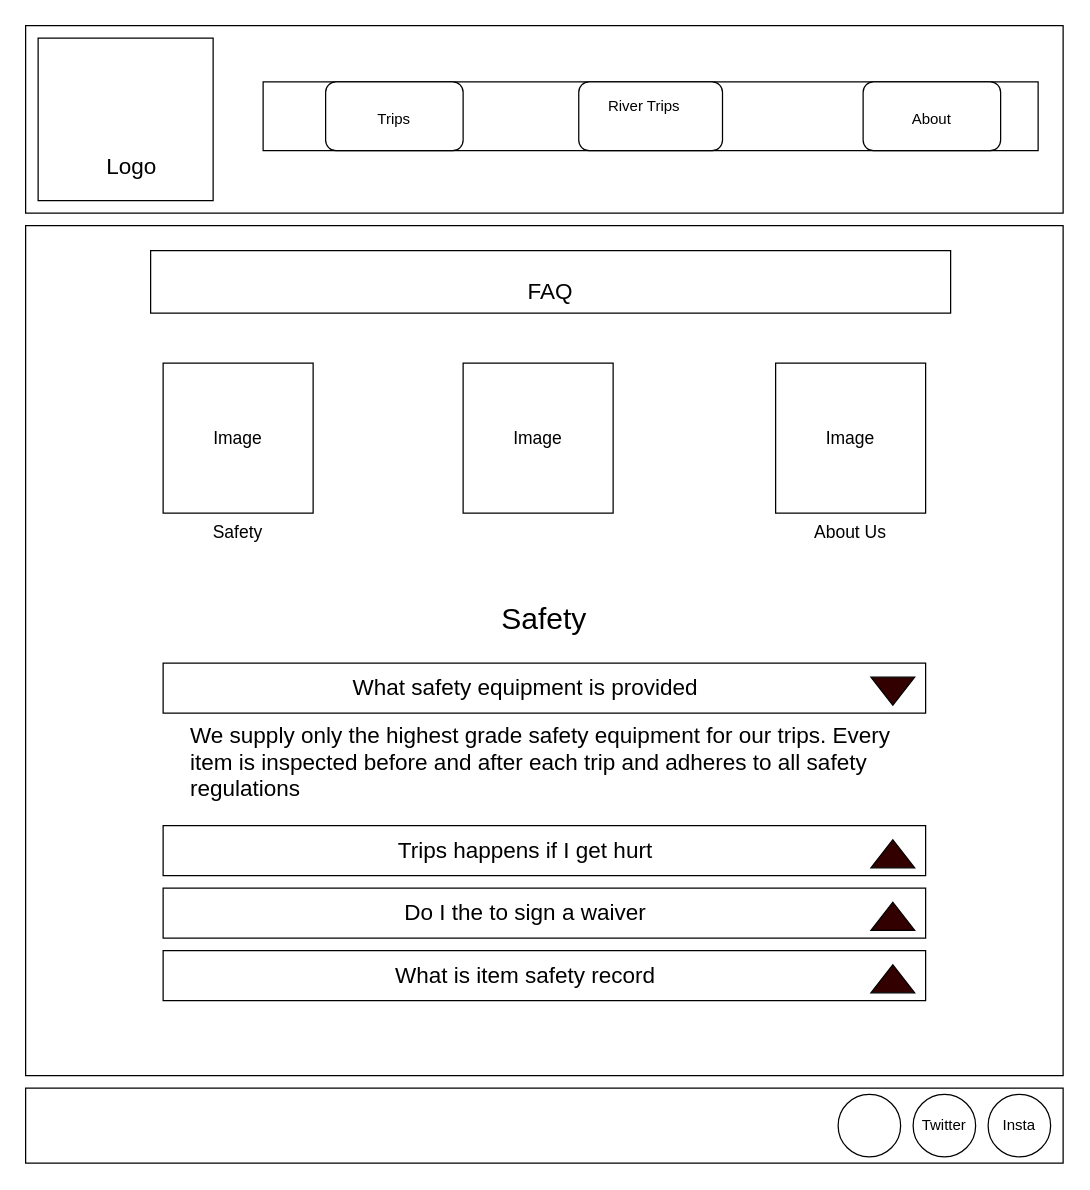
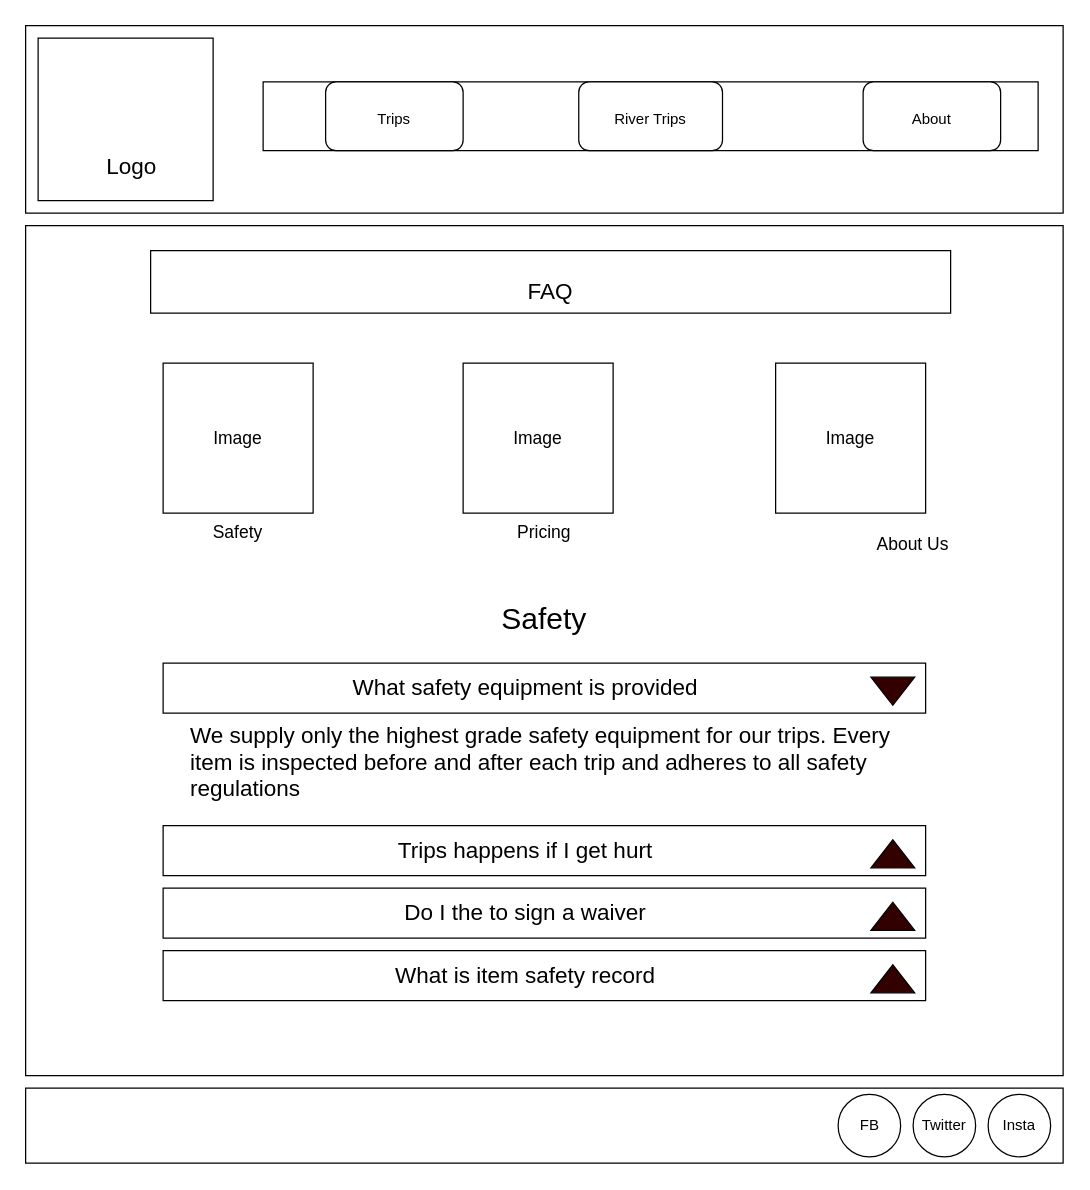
(644, 107) -> (651, 119)
none -> (544, 532)
(851, 532) -> (913, 544)
none -> (869, 1126)
